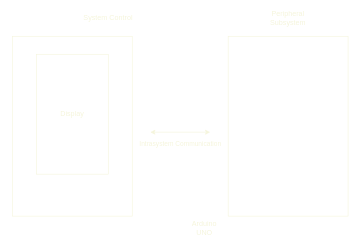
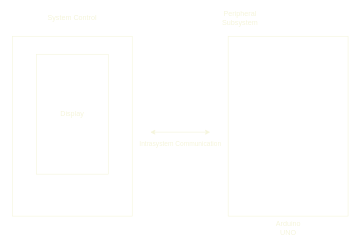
(108, 18) -> (72, 18)
(288, 18) -> (240, 18)
(204, 228) -> (288, 228)
